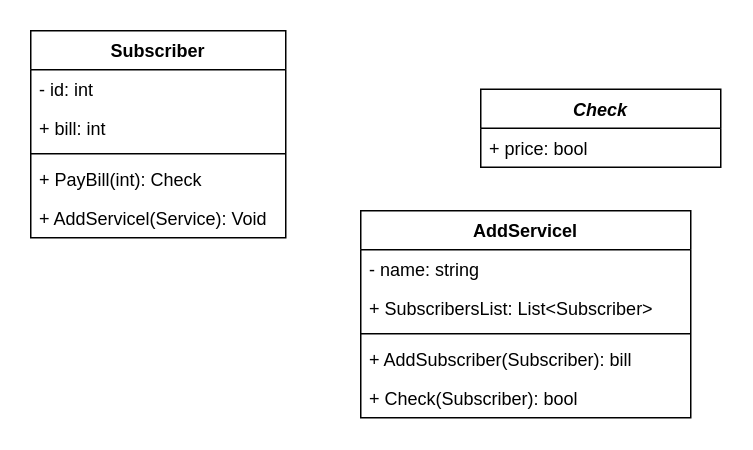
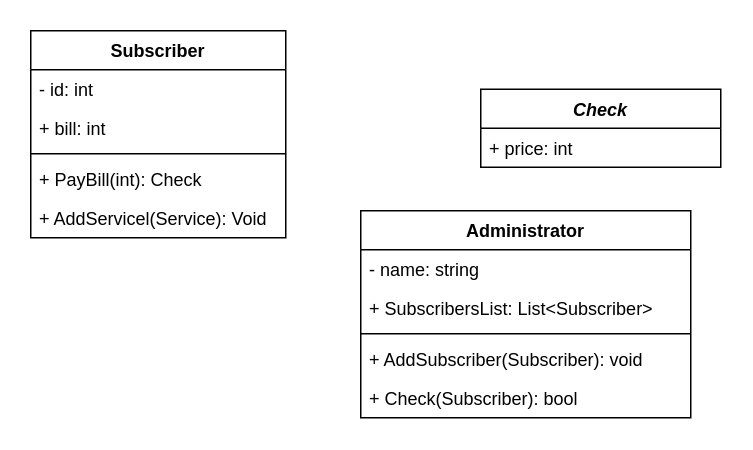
(543, 149) -> (538, 149)
(525, 231) -> (525, 231)
(517, 360) -> (521, 360)
